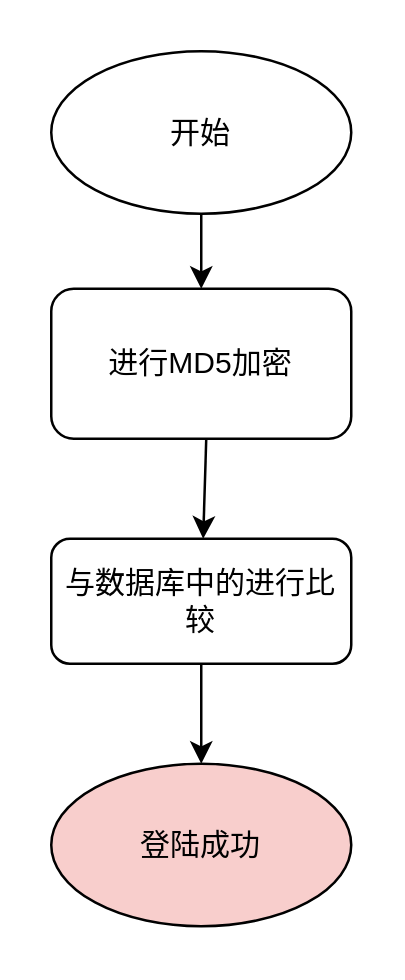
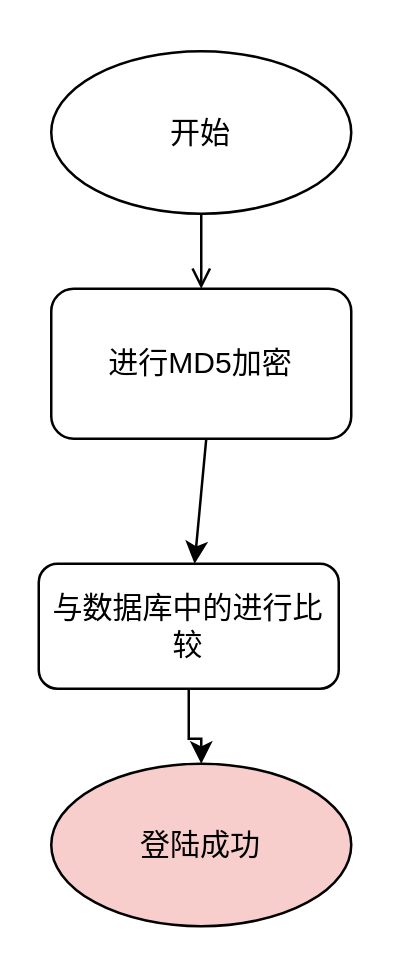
(201, 270) -> (201, 274)
(201, 601) -> (189, 626)
